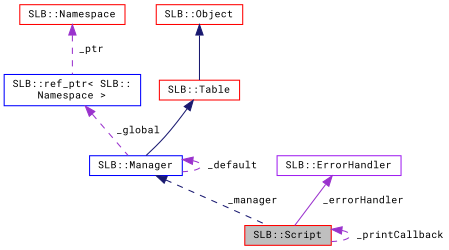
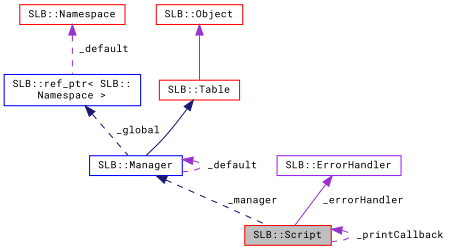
(89, 49) -> (101, 49)
(199, 58) -> (199, 58)
(110, 135) -> (110, 135)
